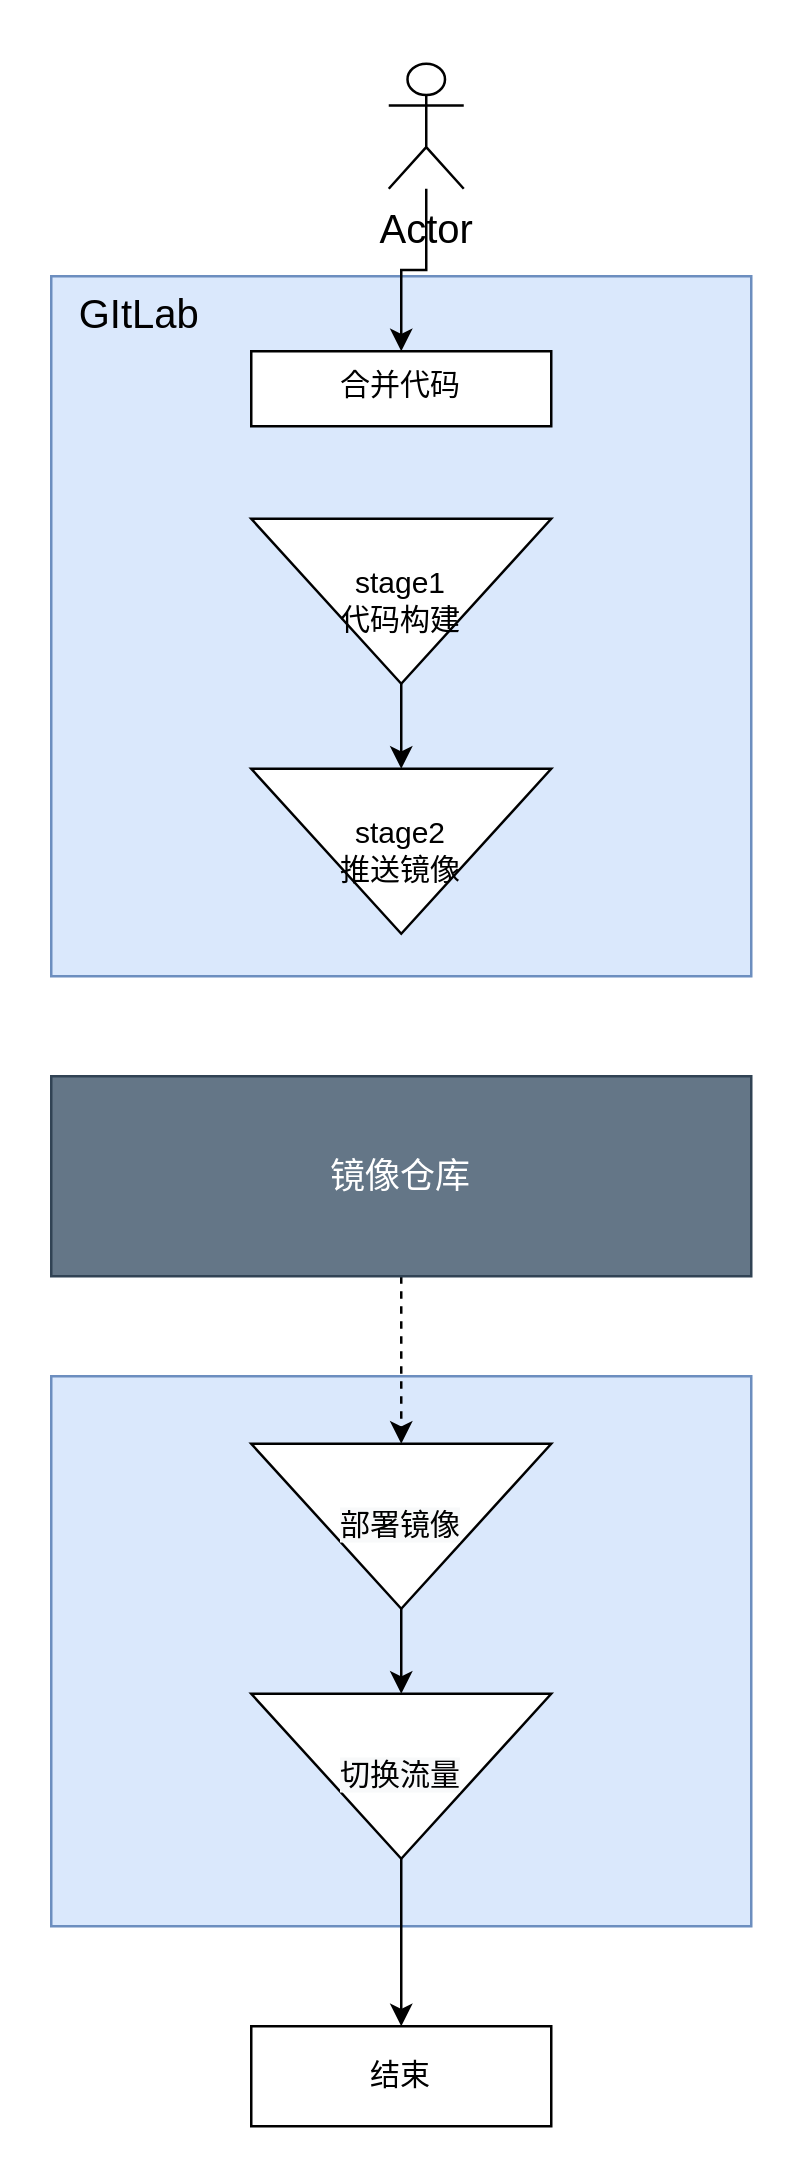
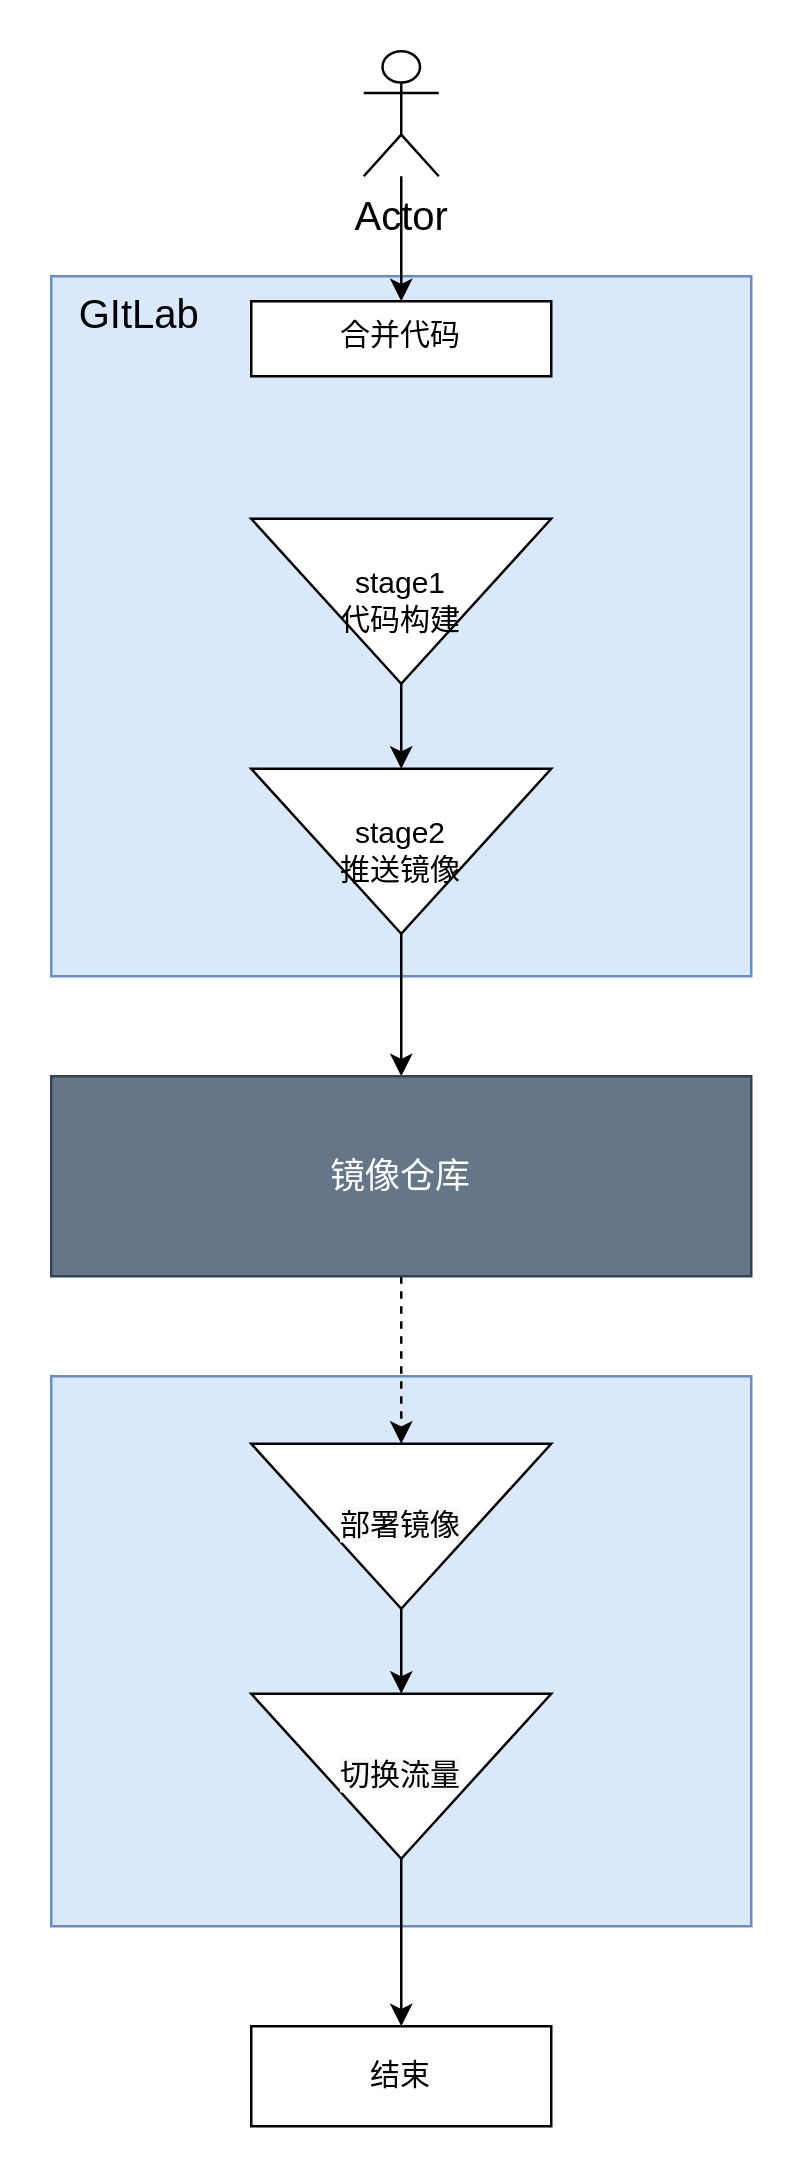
(426, 126) -> (401, 114)
(401, 389) -> (401, 339)
none -> (401, 997)
